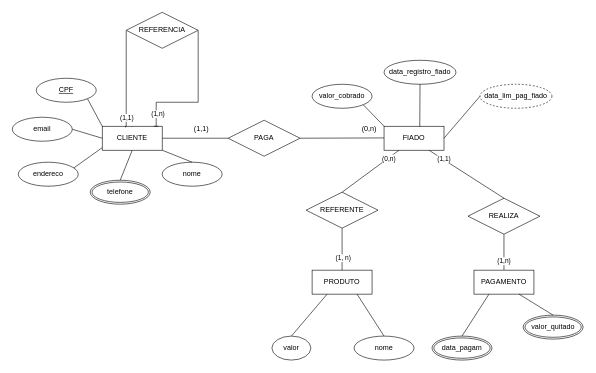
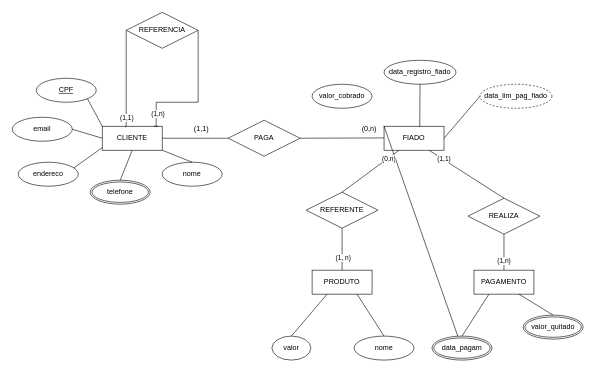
(374, 116) -> (421, 231)
